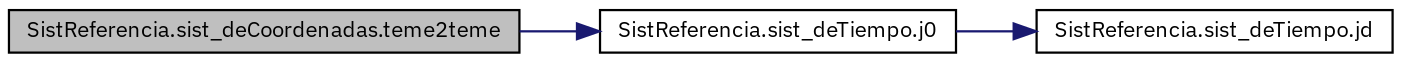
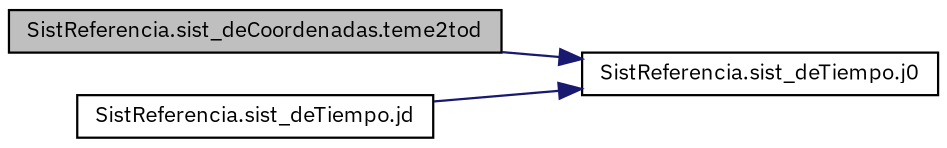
(264, 31) -> (255, 31)
(985, 31) -> (496, 96)
